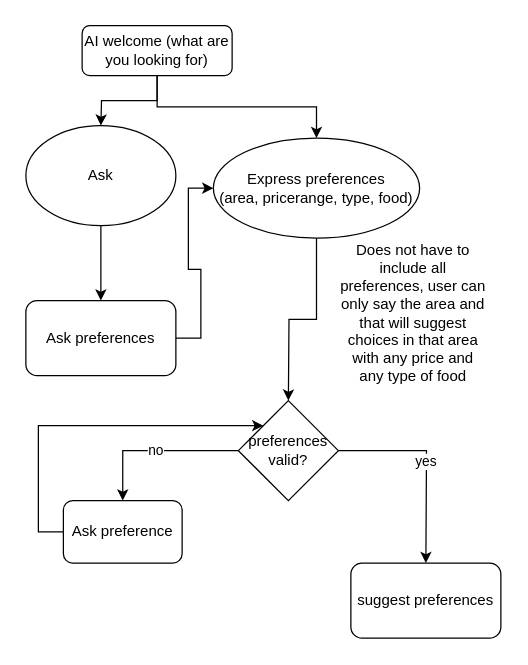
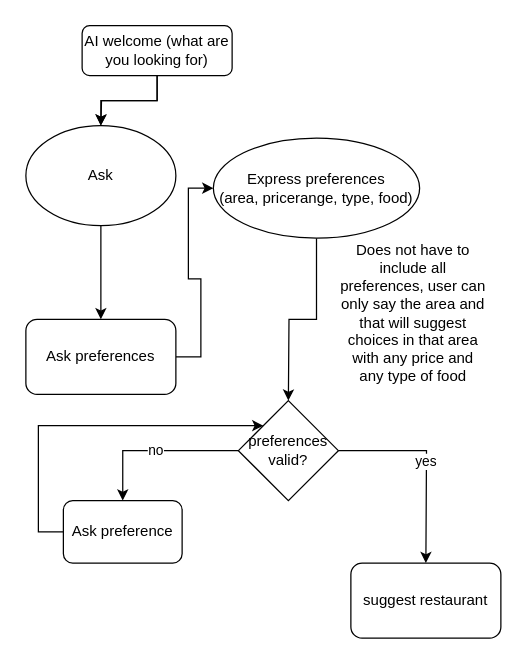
(245, 107) -> (157, 101)
(101, 338) -> (101, 357)
(426, 601) -> (426, 601)
